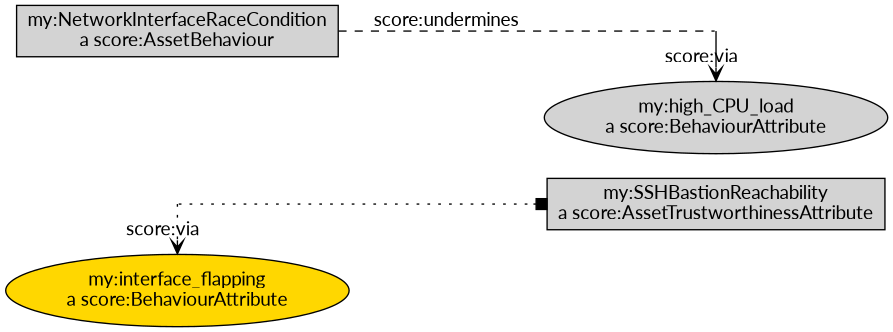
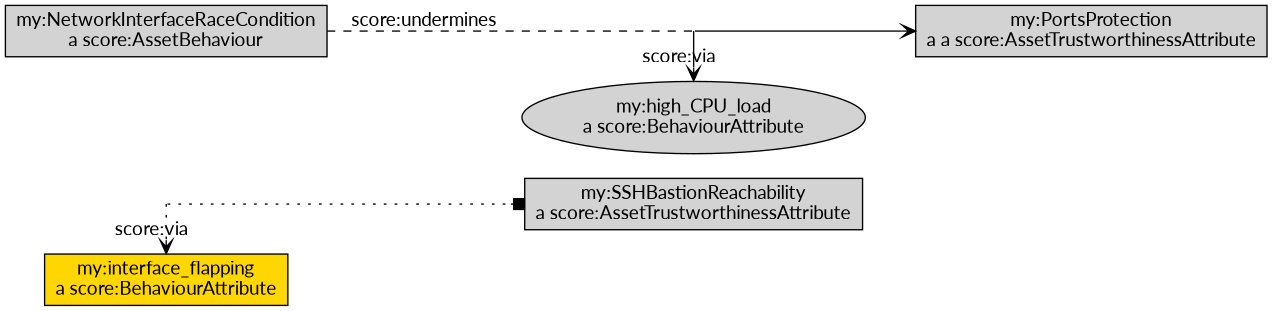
none -> (1091, 31)
(177, 291) -> (166, 280)
